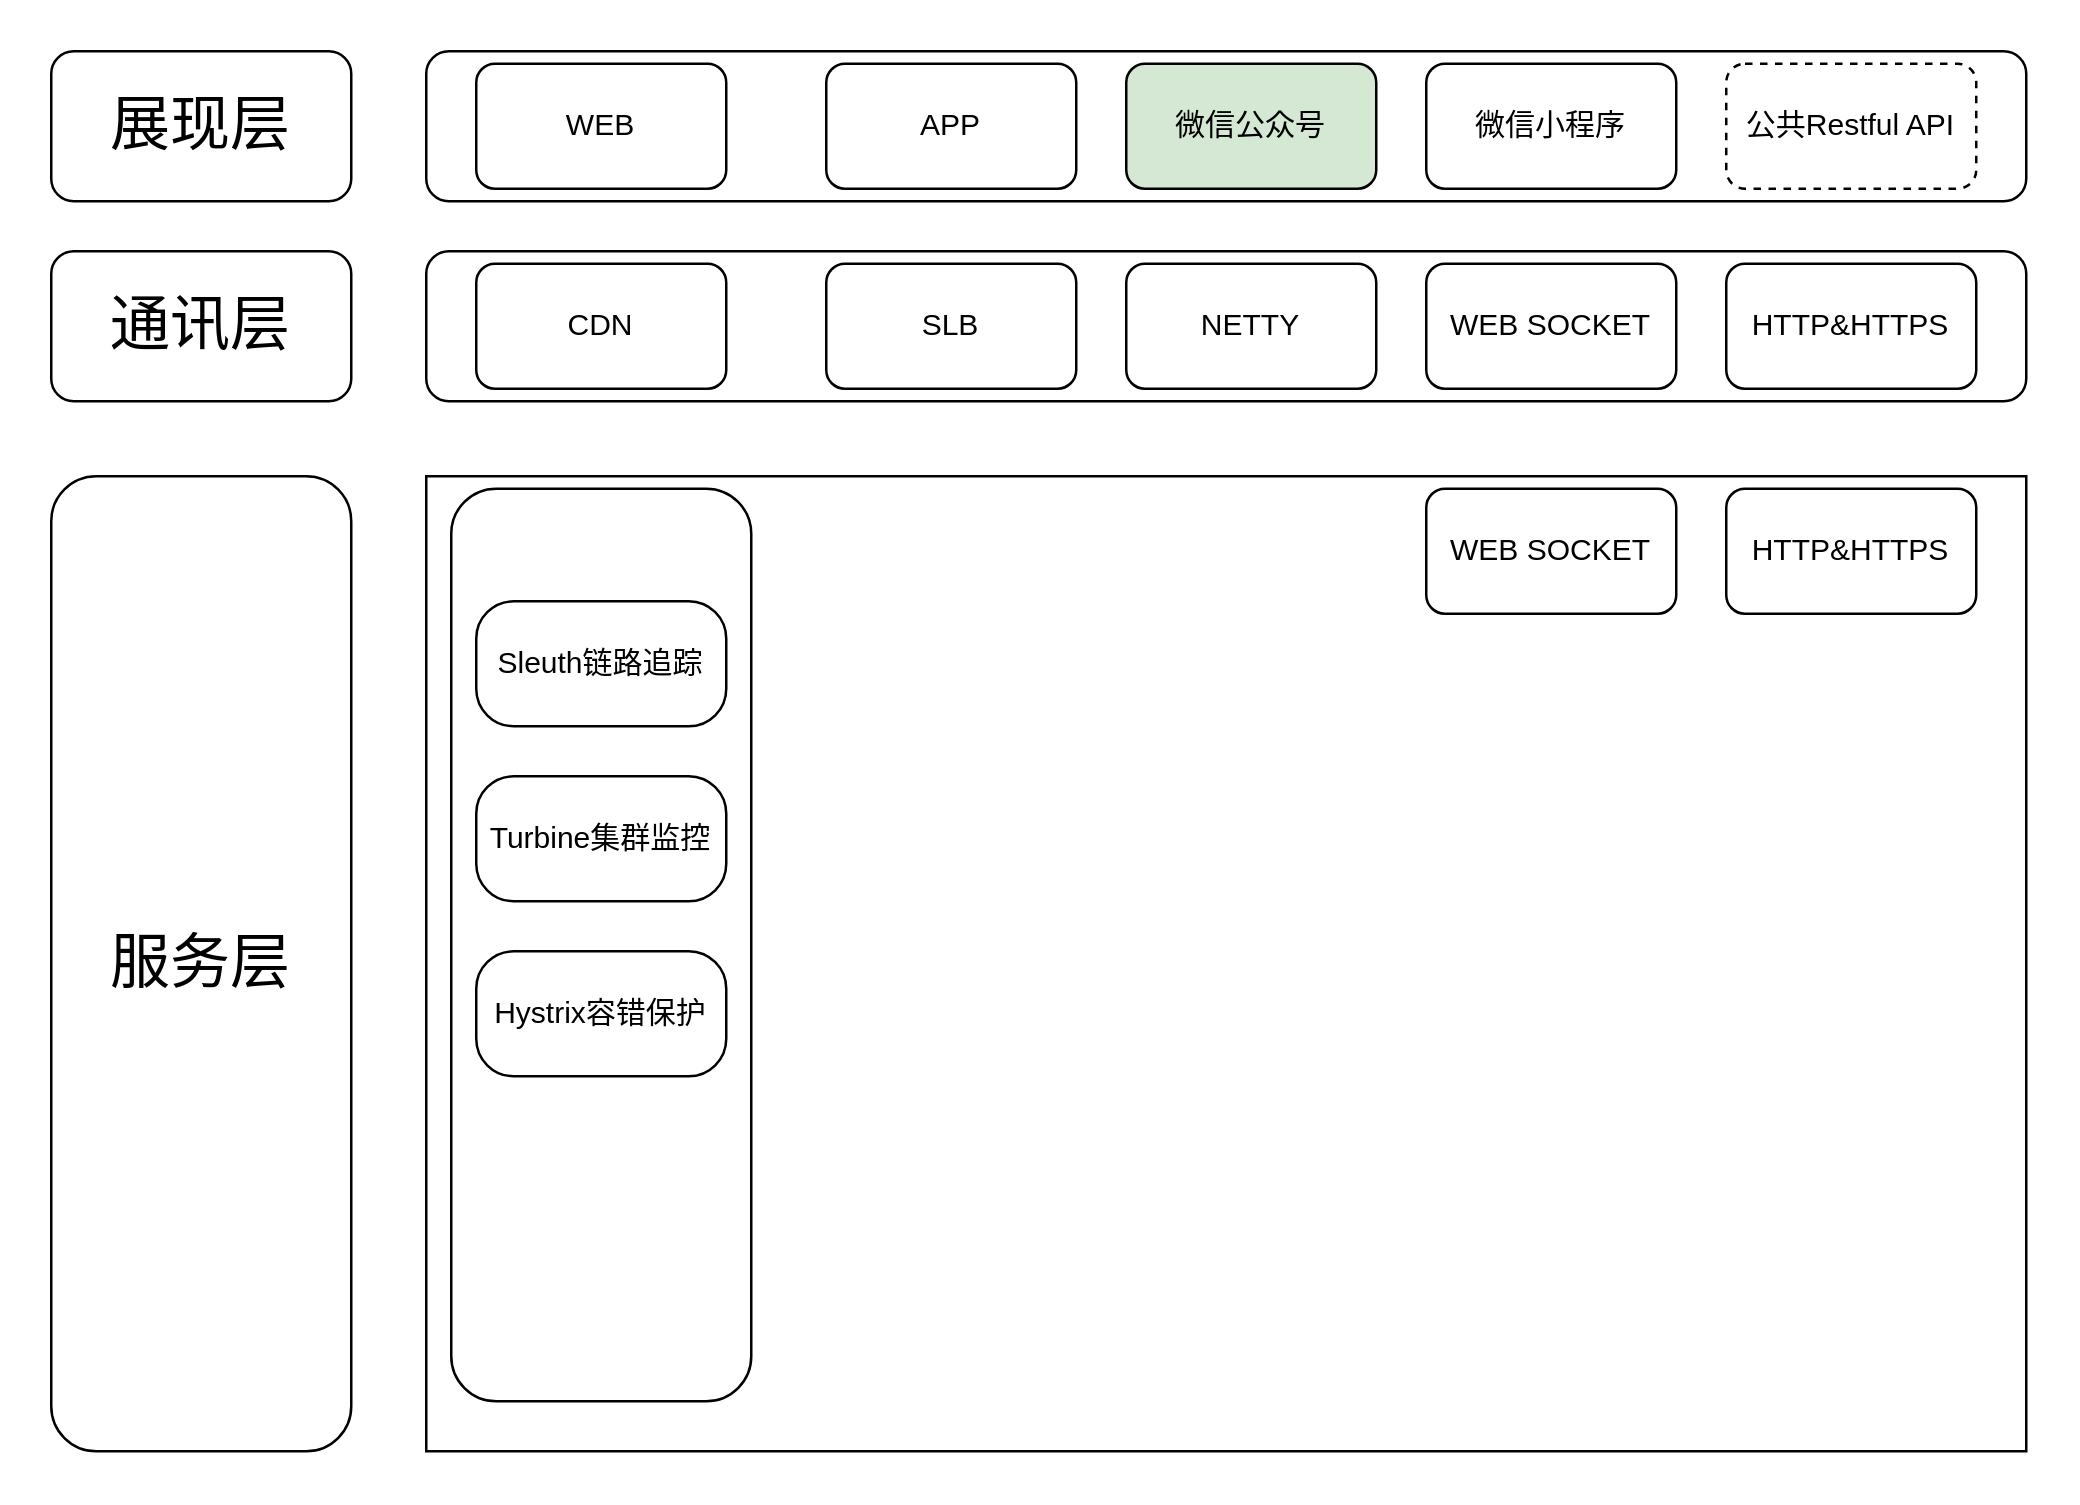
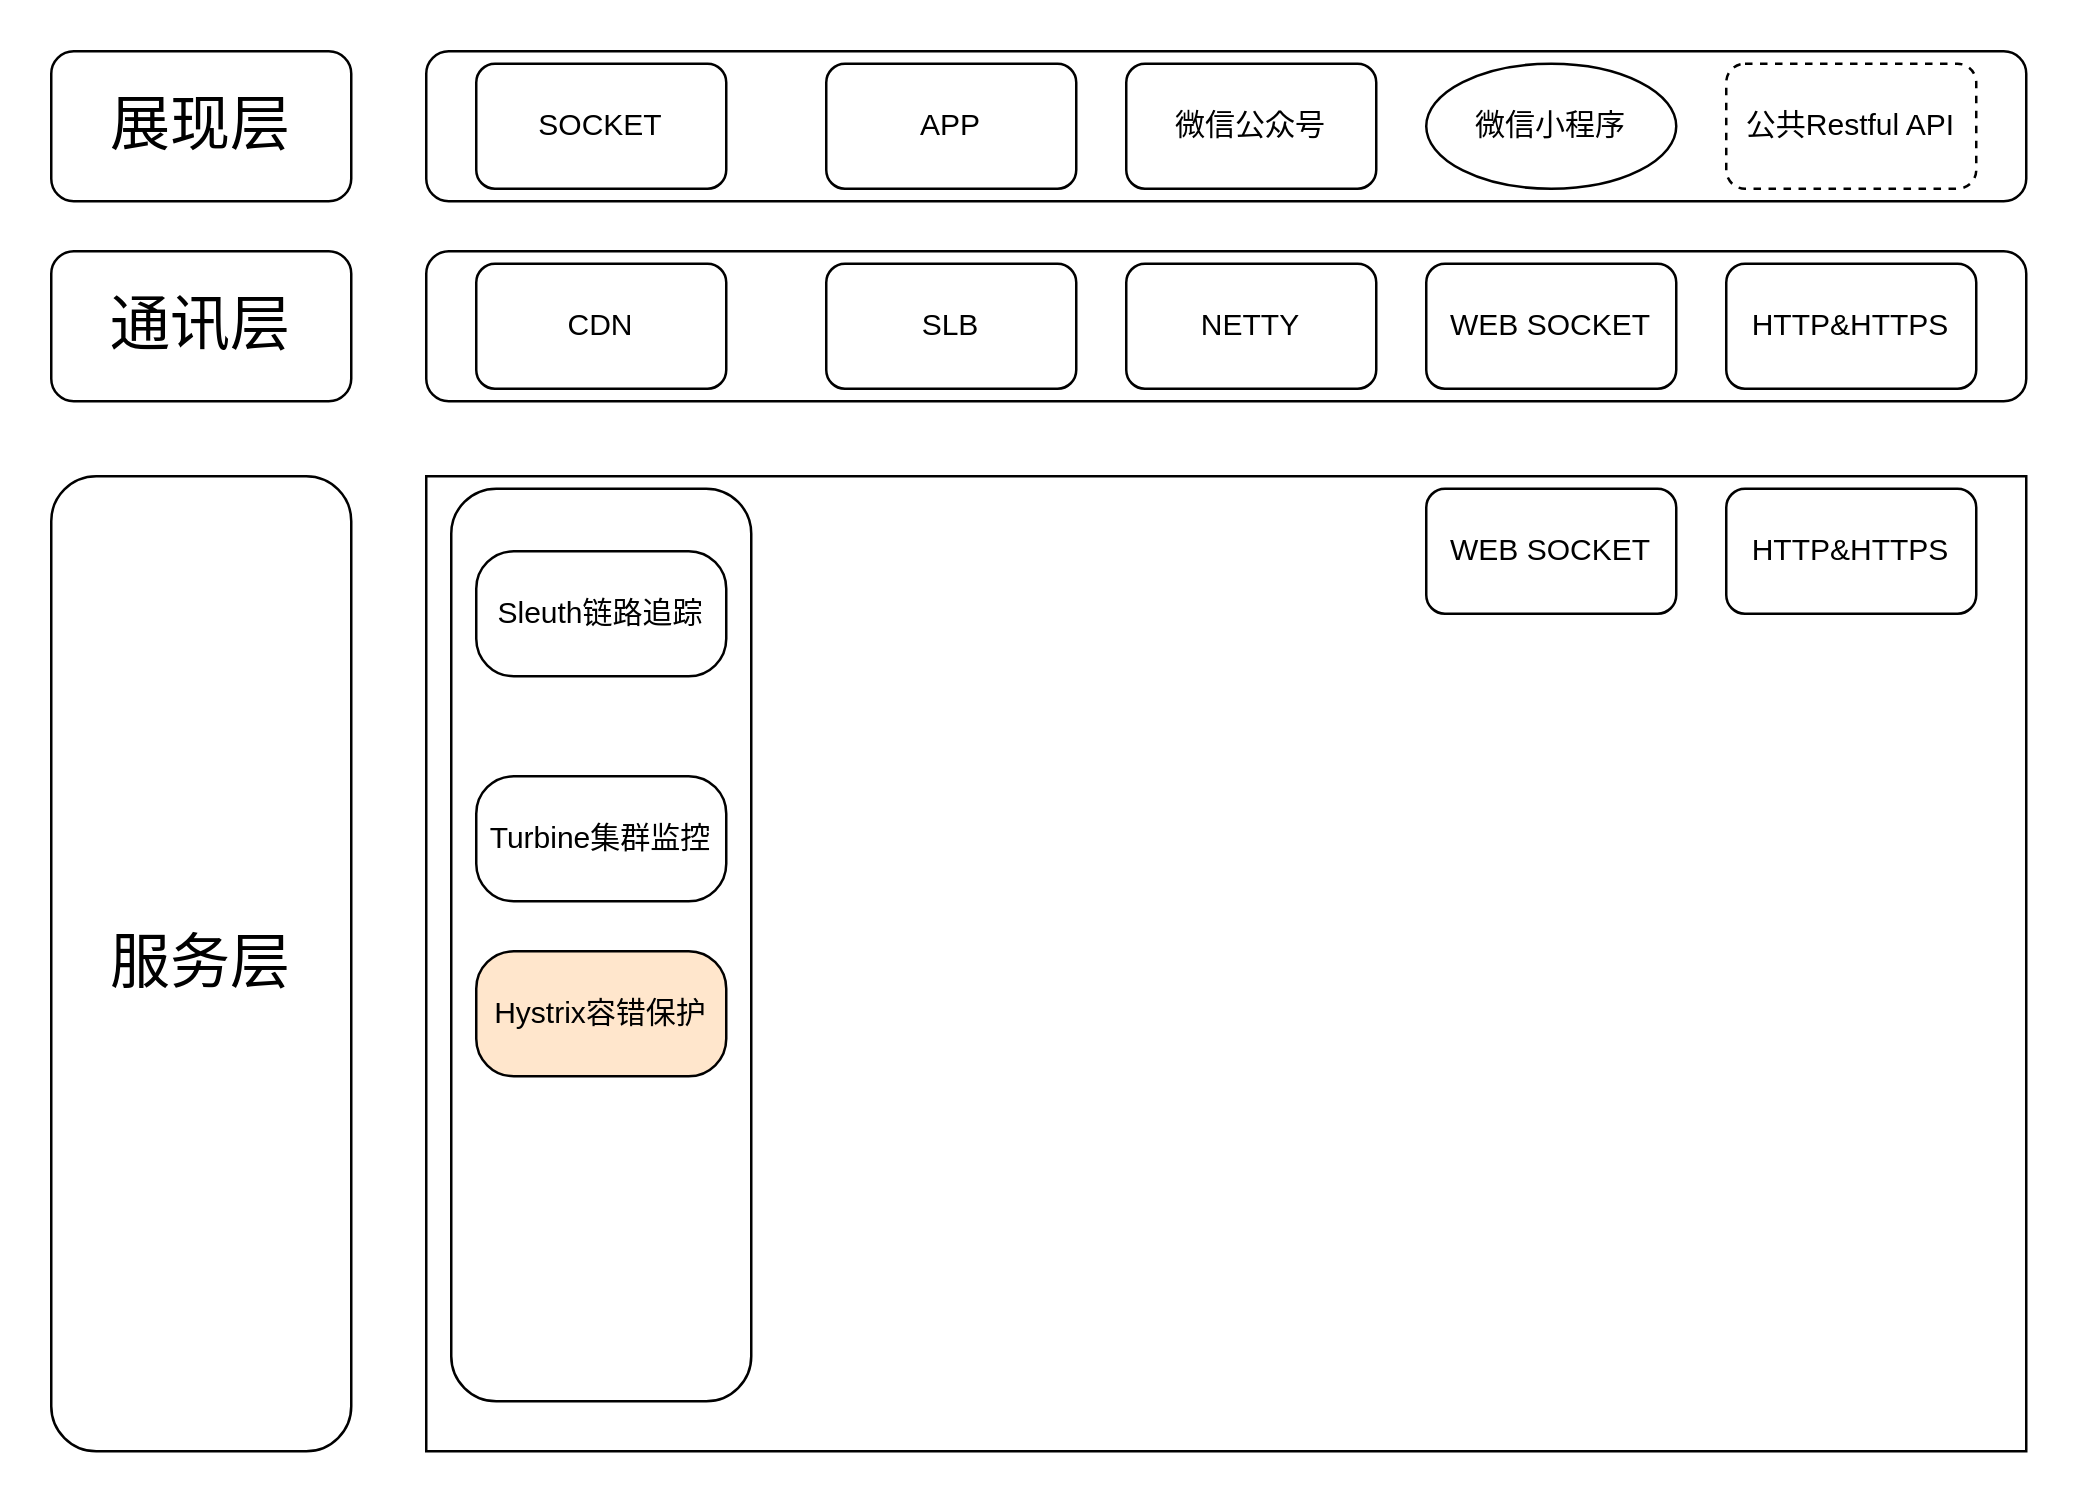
(601, 126) -> (601, 126)
(1251, 126) -> (1251, 126)
(1551, 126) -> (1551, 126)
(601, 664) -> (601, 614)
(601, 1014) -> (601, 1014)
